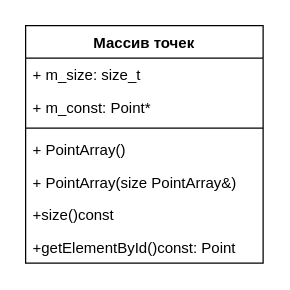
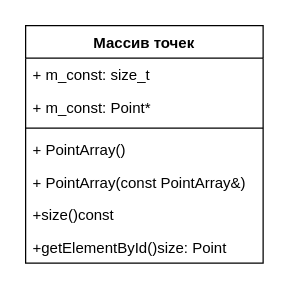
(90, 75) -> (96, 75)
(149, 183) -> (155, 183)
(147, 248) -> (140, 248)
